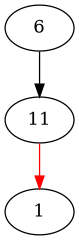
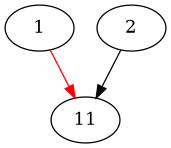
(40, 28) -> (131, 28)
(40, 160) -> (60, 68)
